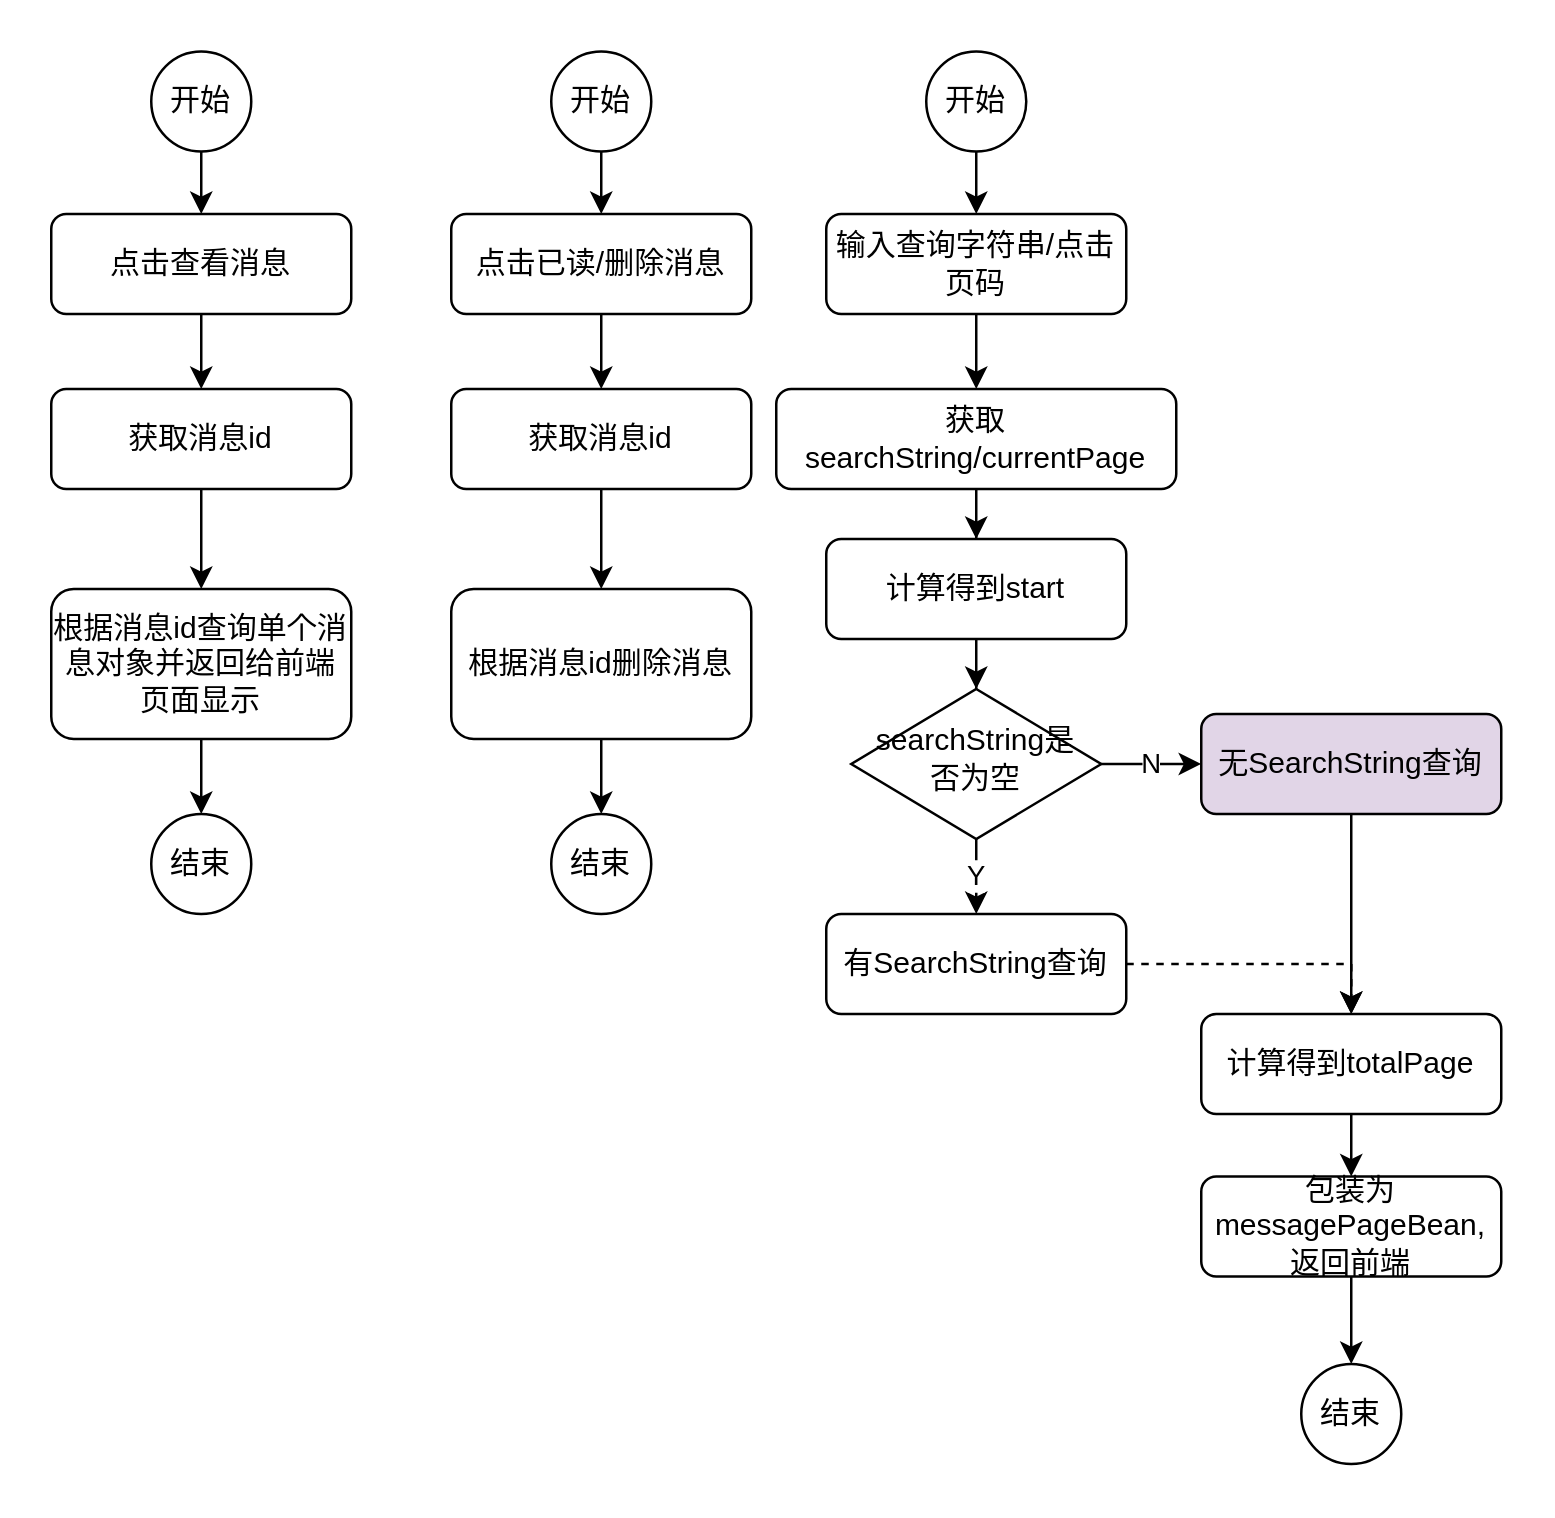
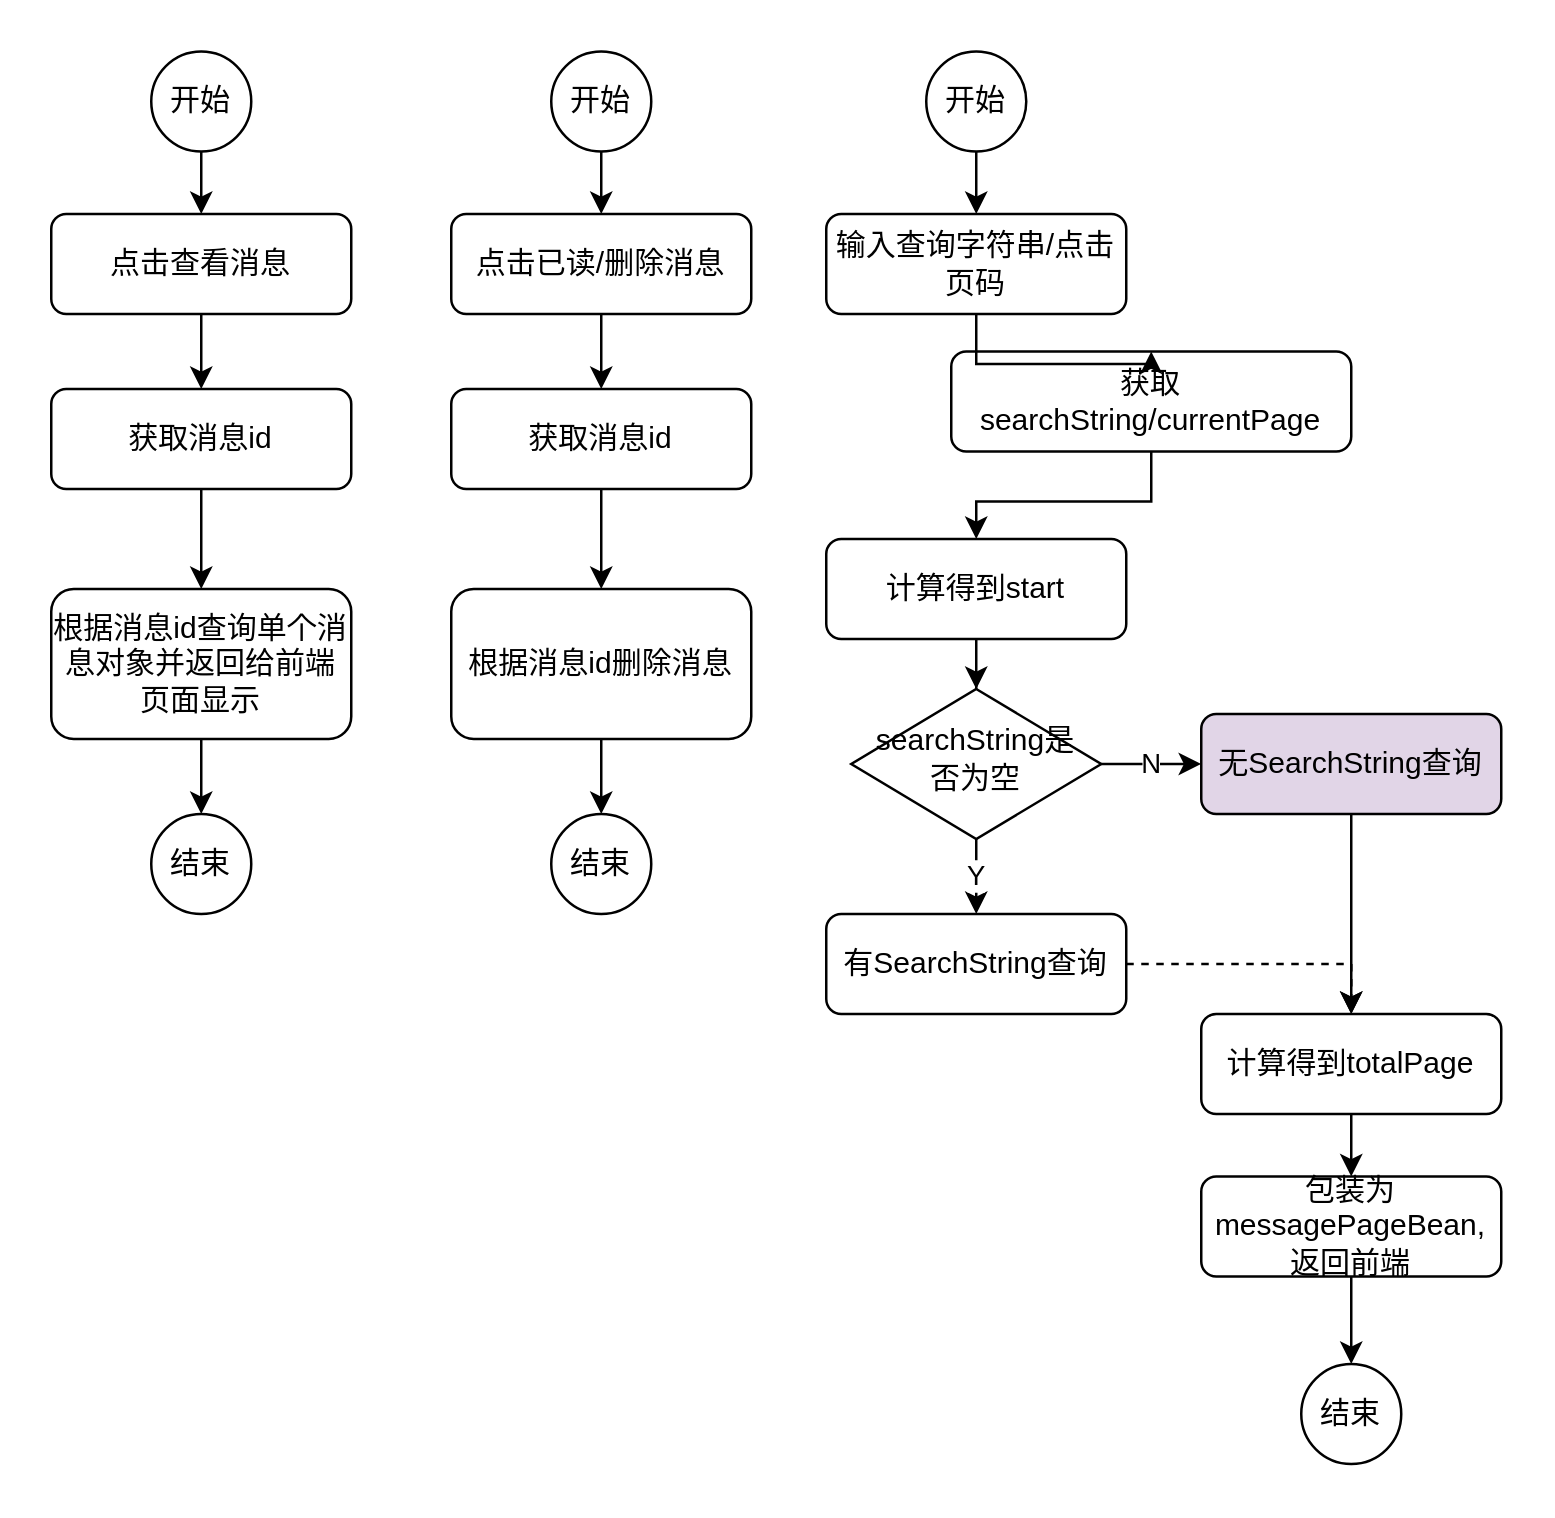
(976, 439) -> (1151, 401)
